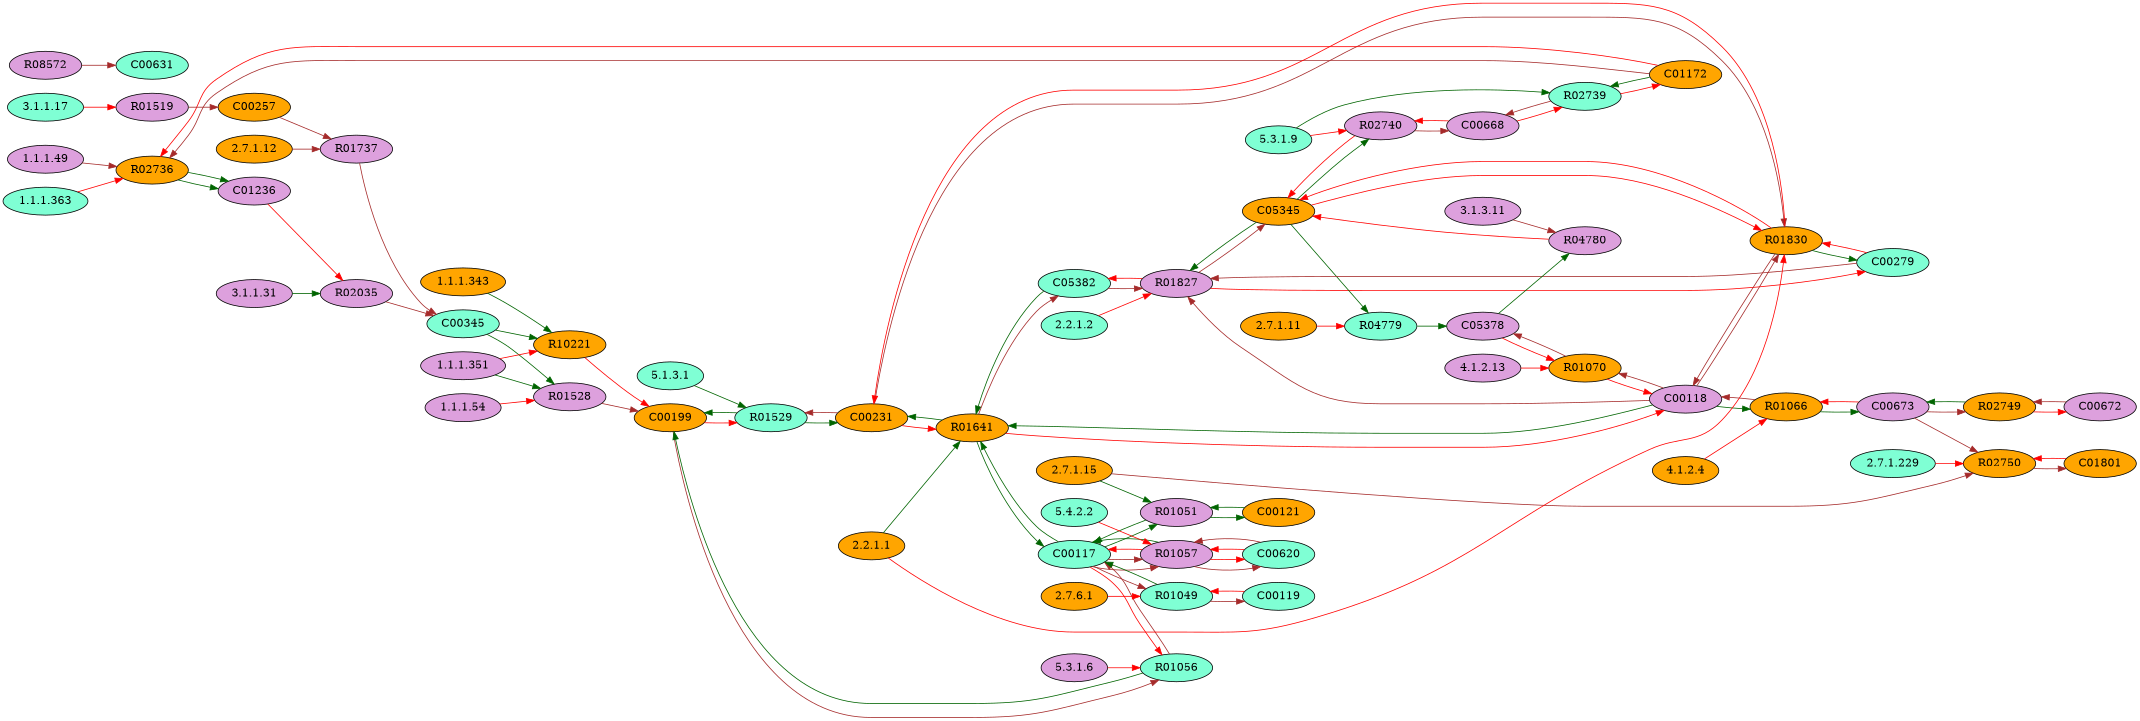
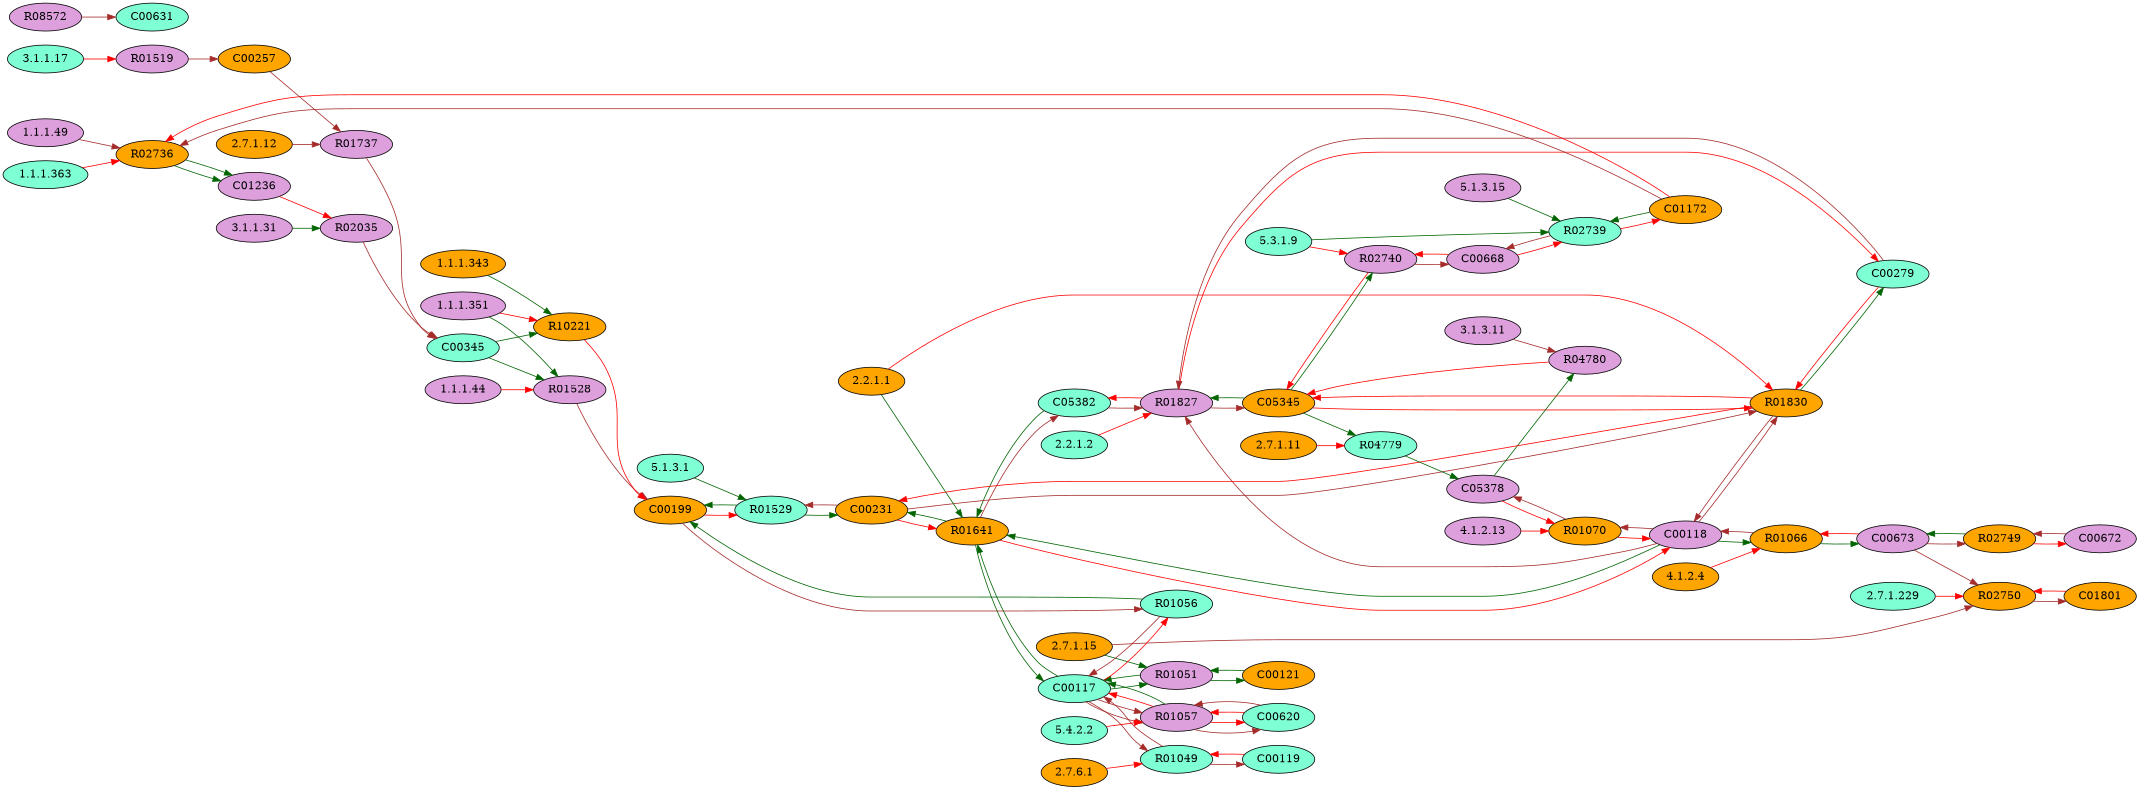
none -> (1483, 188)
(463, 408) -> (463, 390)
(1136, 575) -> (1136, 727)
(1074, 668) -> none
